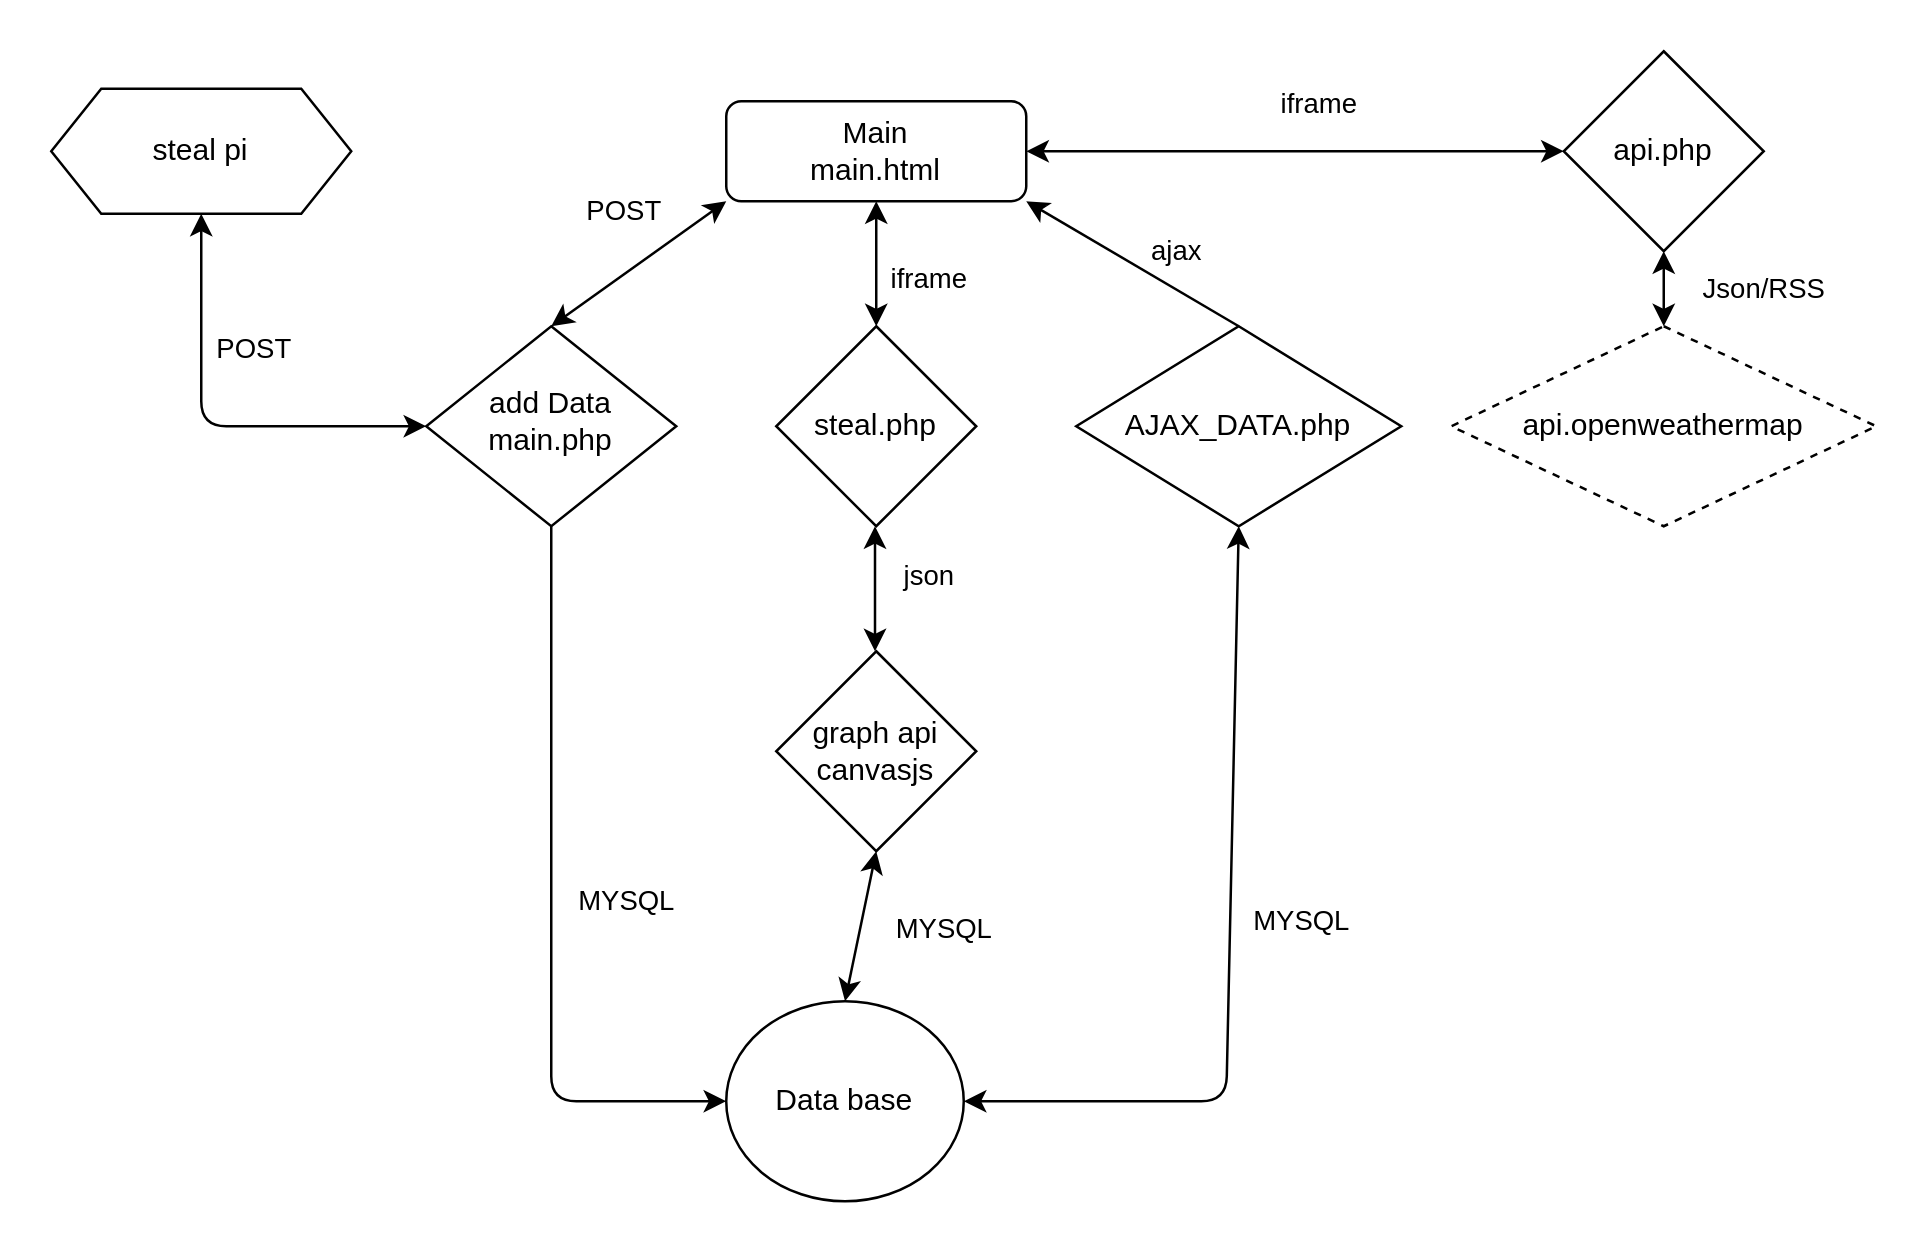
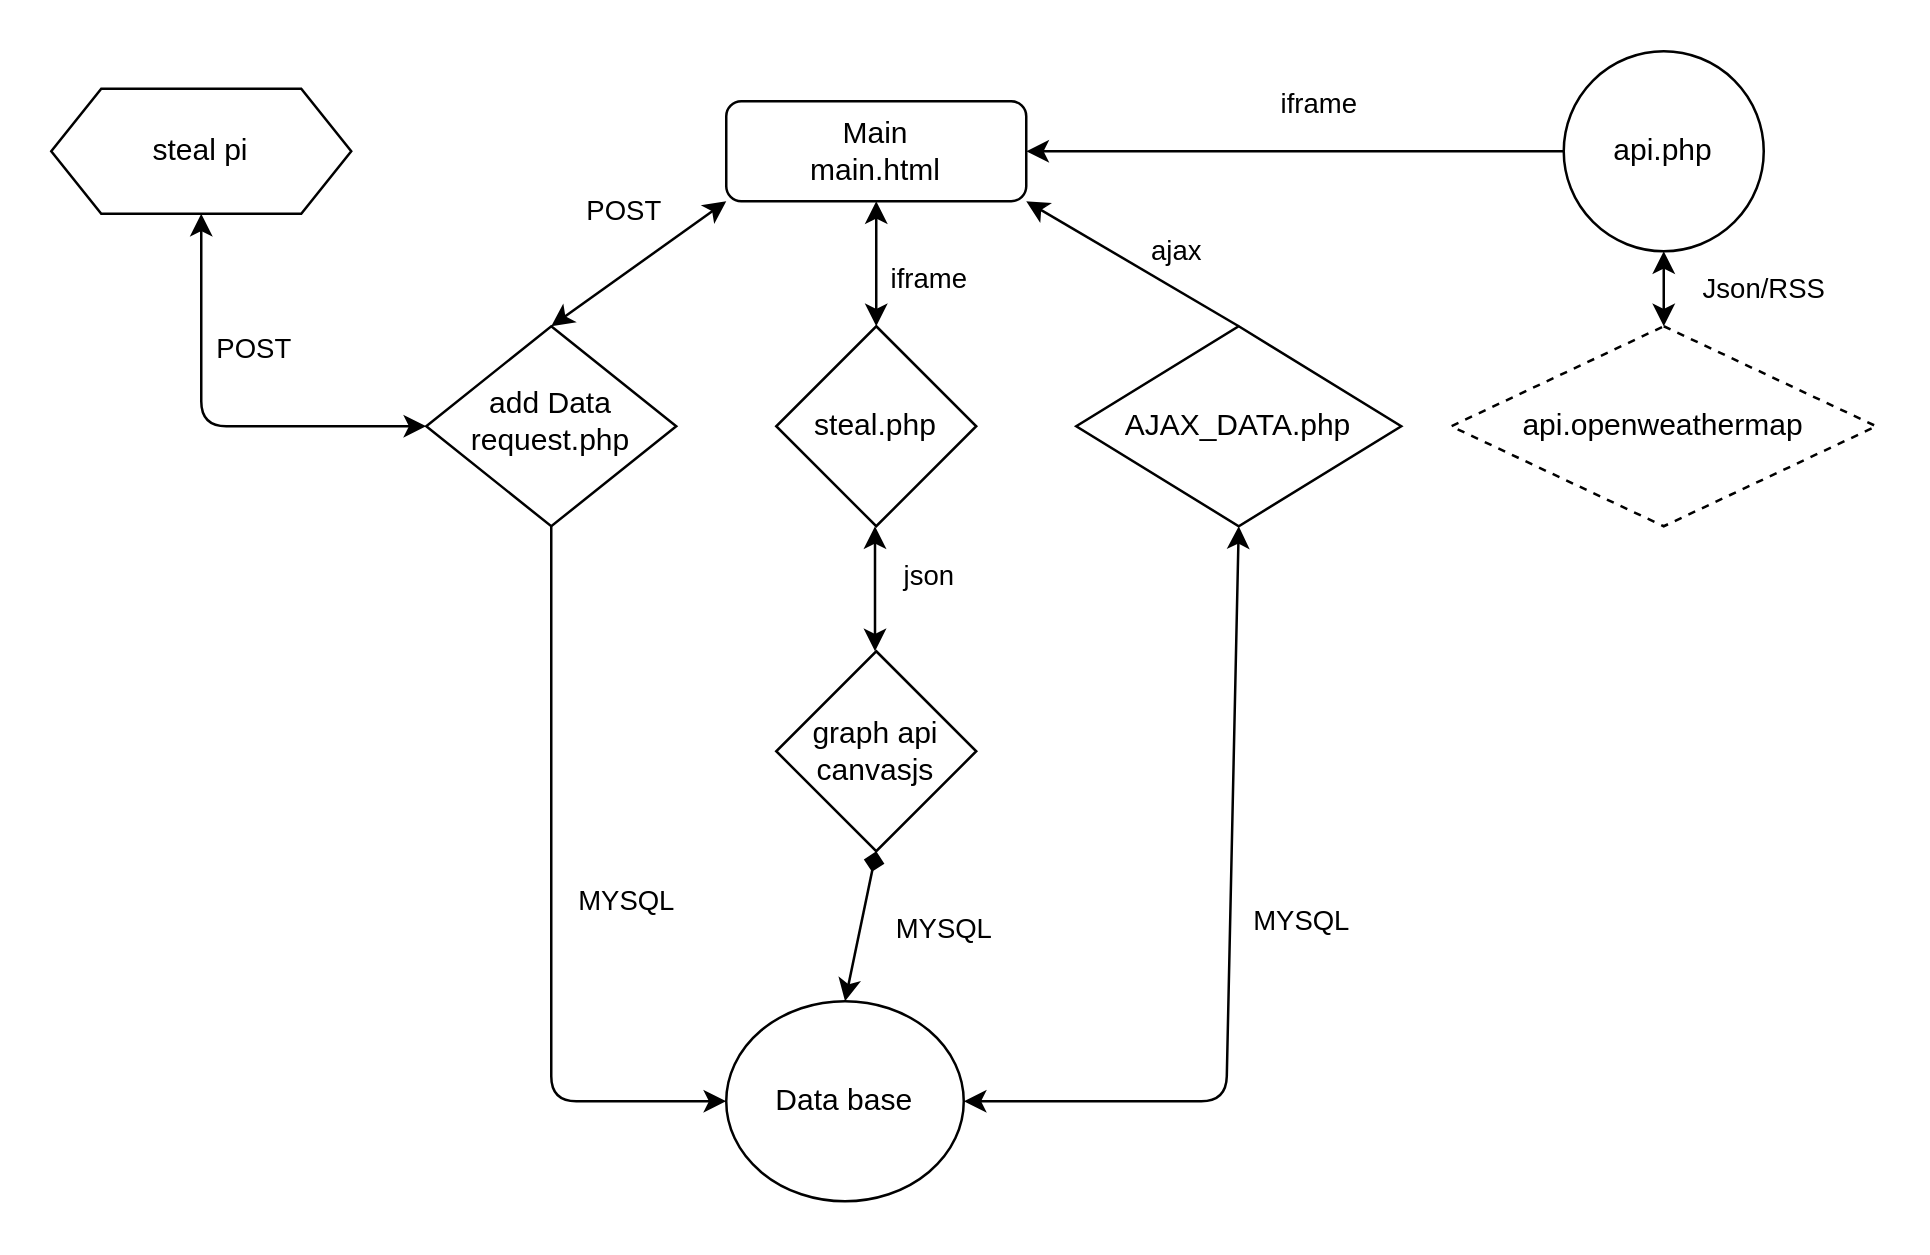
(1545, 151) -> (1553, 151)
(1664, 151) -> (1664, 151)
(551, 421) -> (551, 421)
(872, 870) -> (872, 871)
